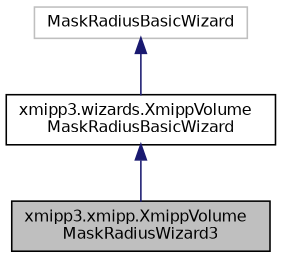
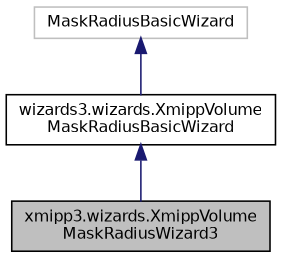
(141, 120) -> (141, 120)
(141, 226) -> (141, 226)
